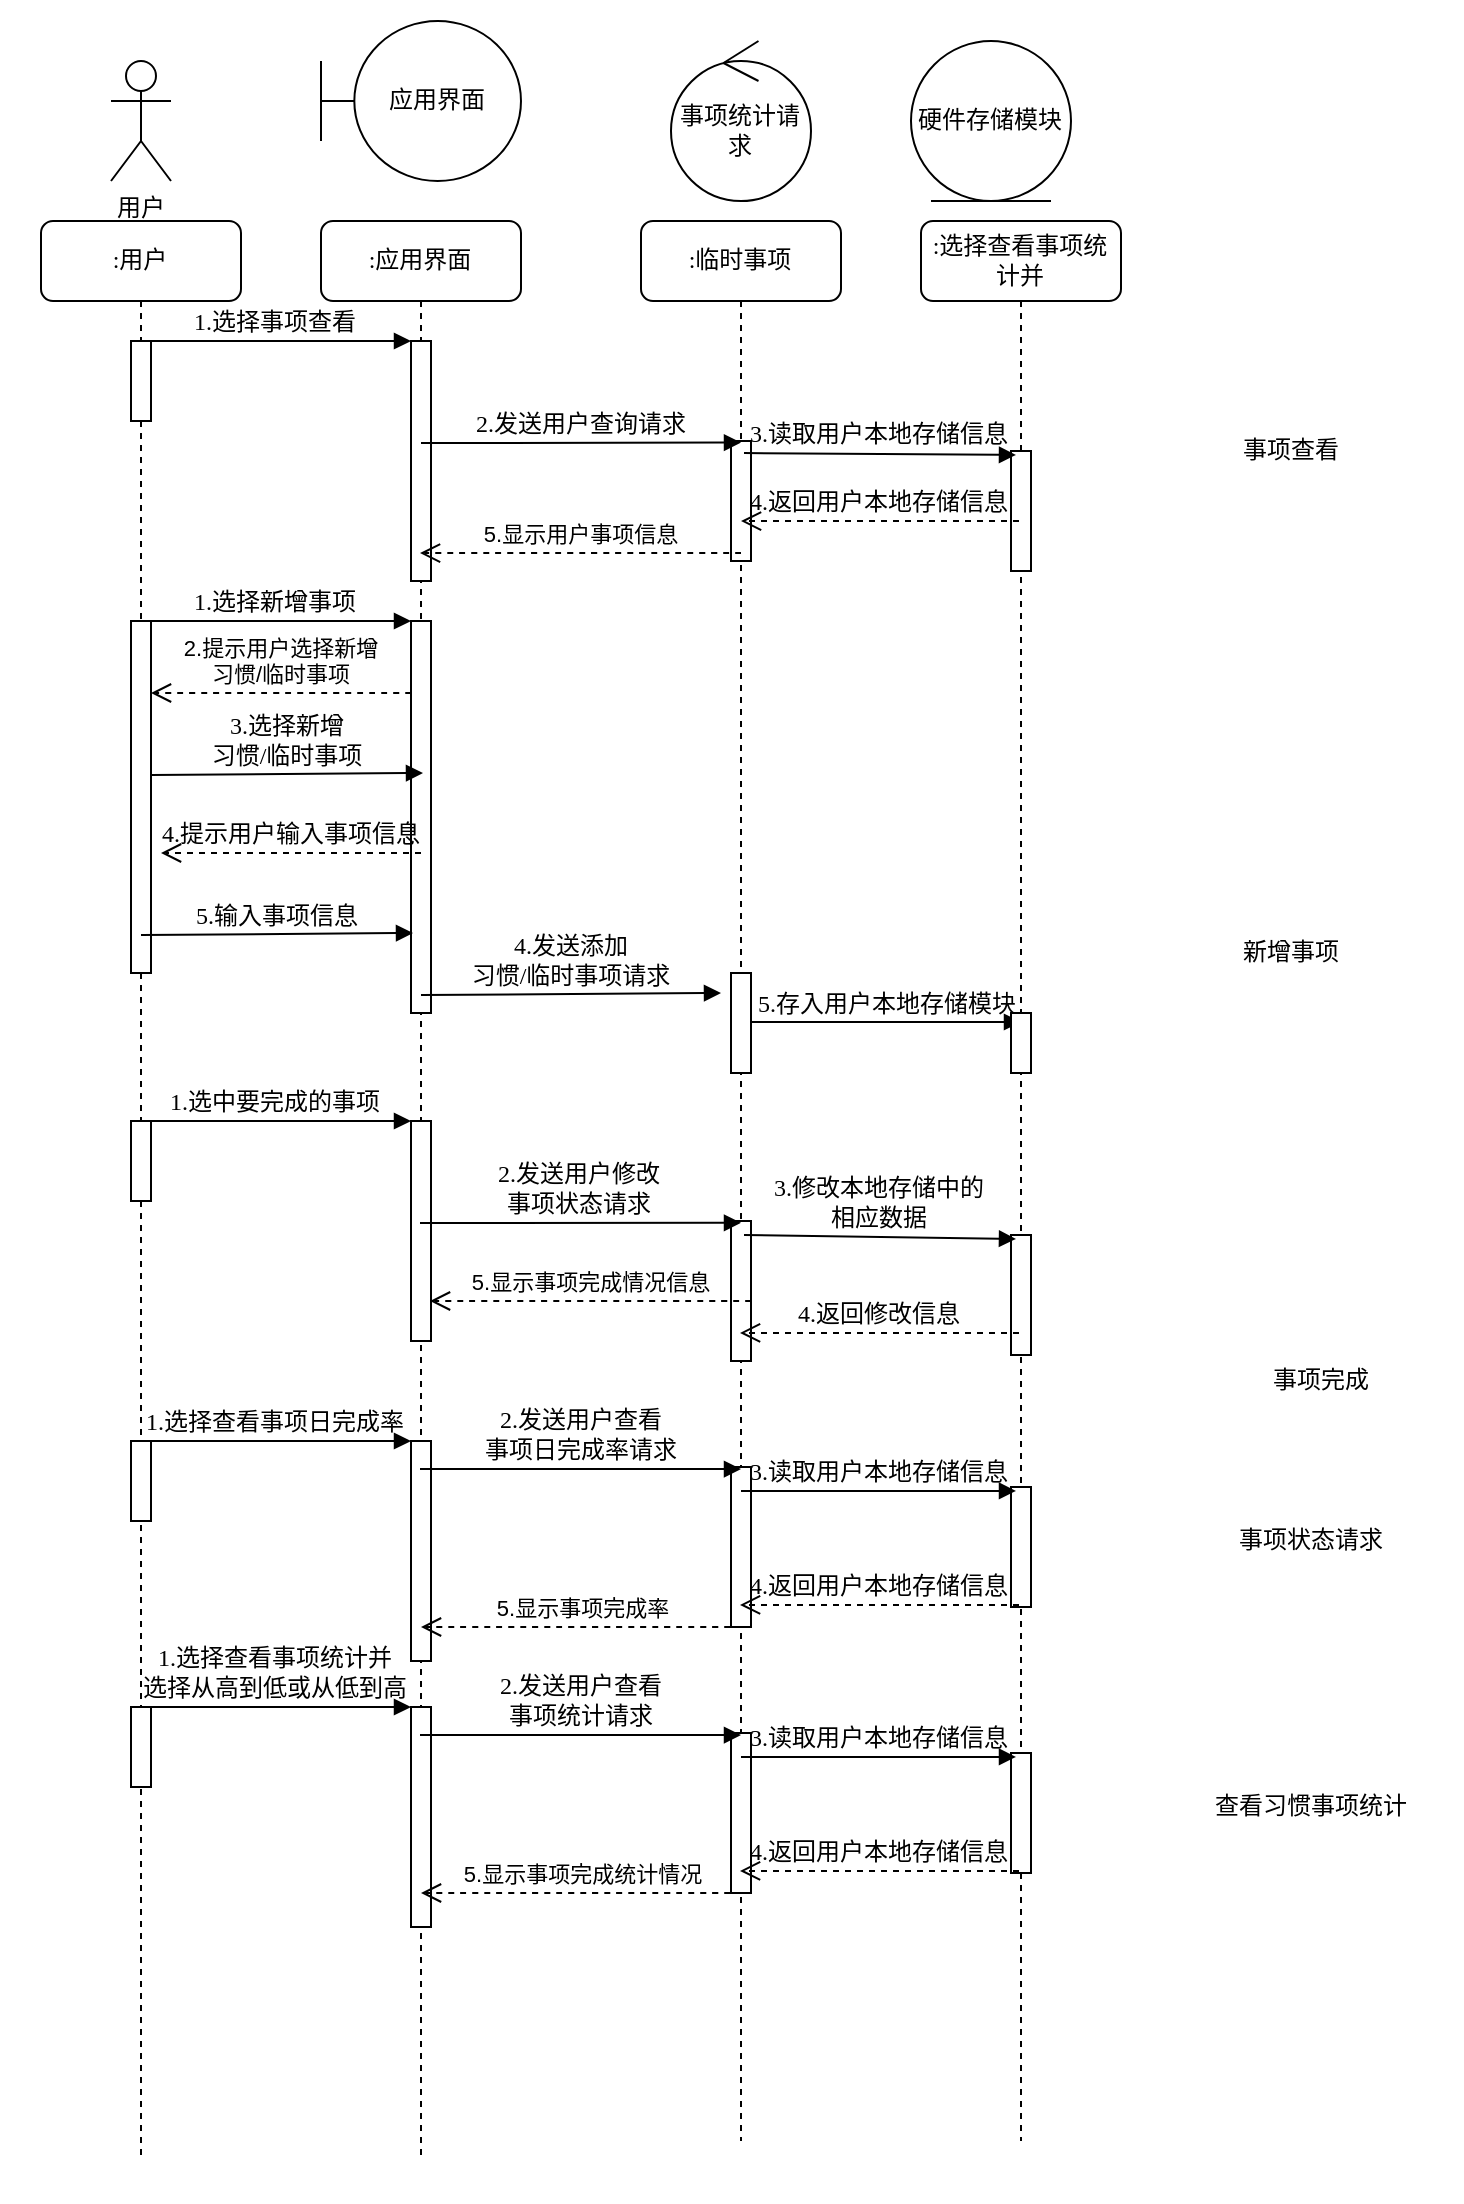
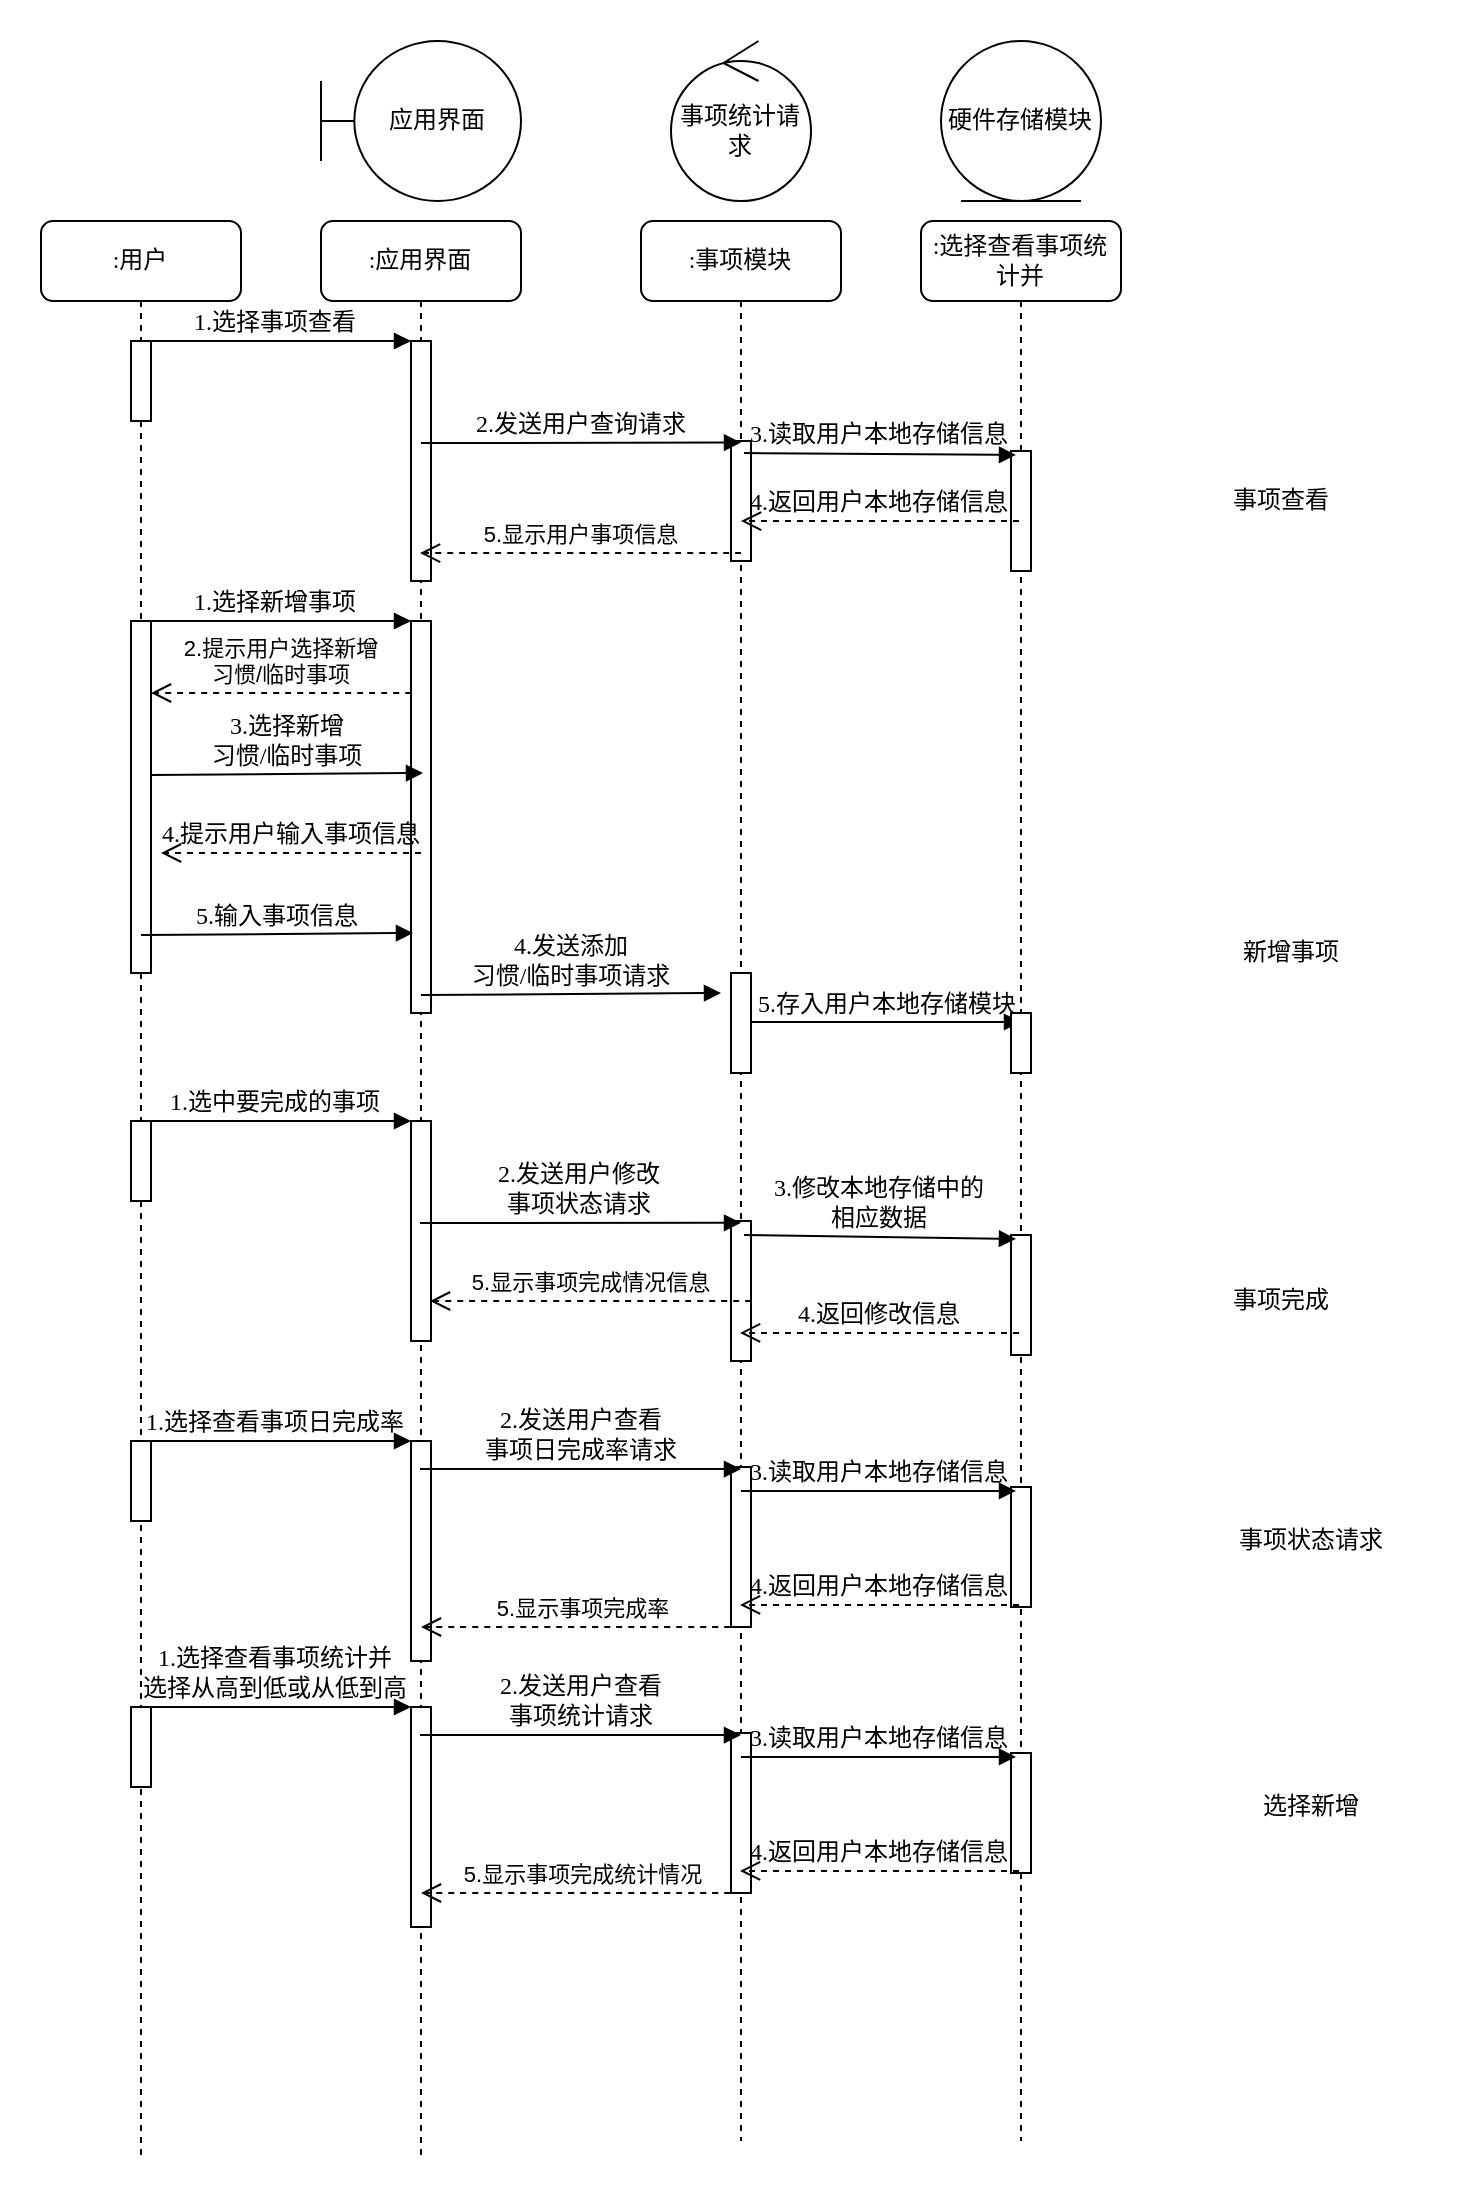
(421, 101) -> (421, 121)
(141, 121) -> none
(991, 121) -> (1021, 121)
(741, 261) -> (741, 261)
(1291, 451) -> (1281, 501)
(1321, 1381) -> (1281, 1301)
(1312, 1807) -> (1312, 1807)
